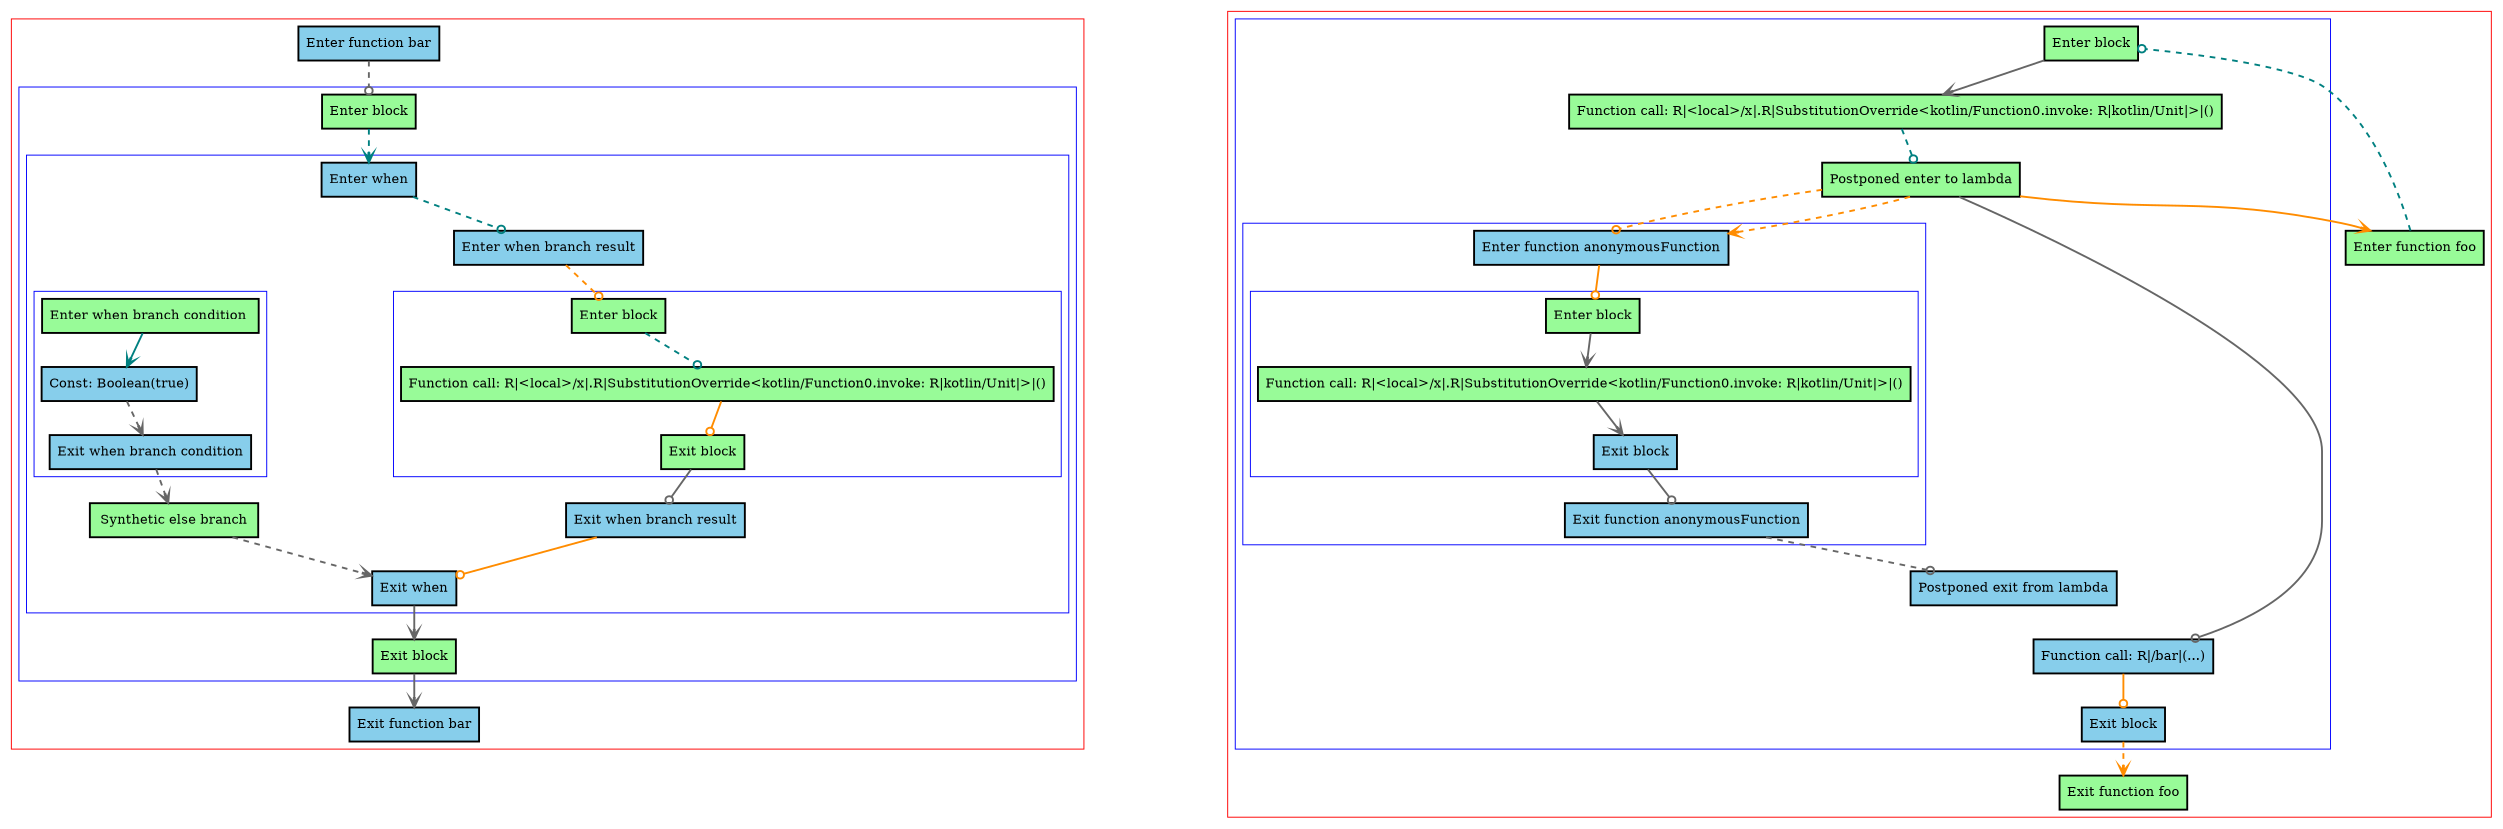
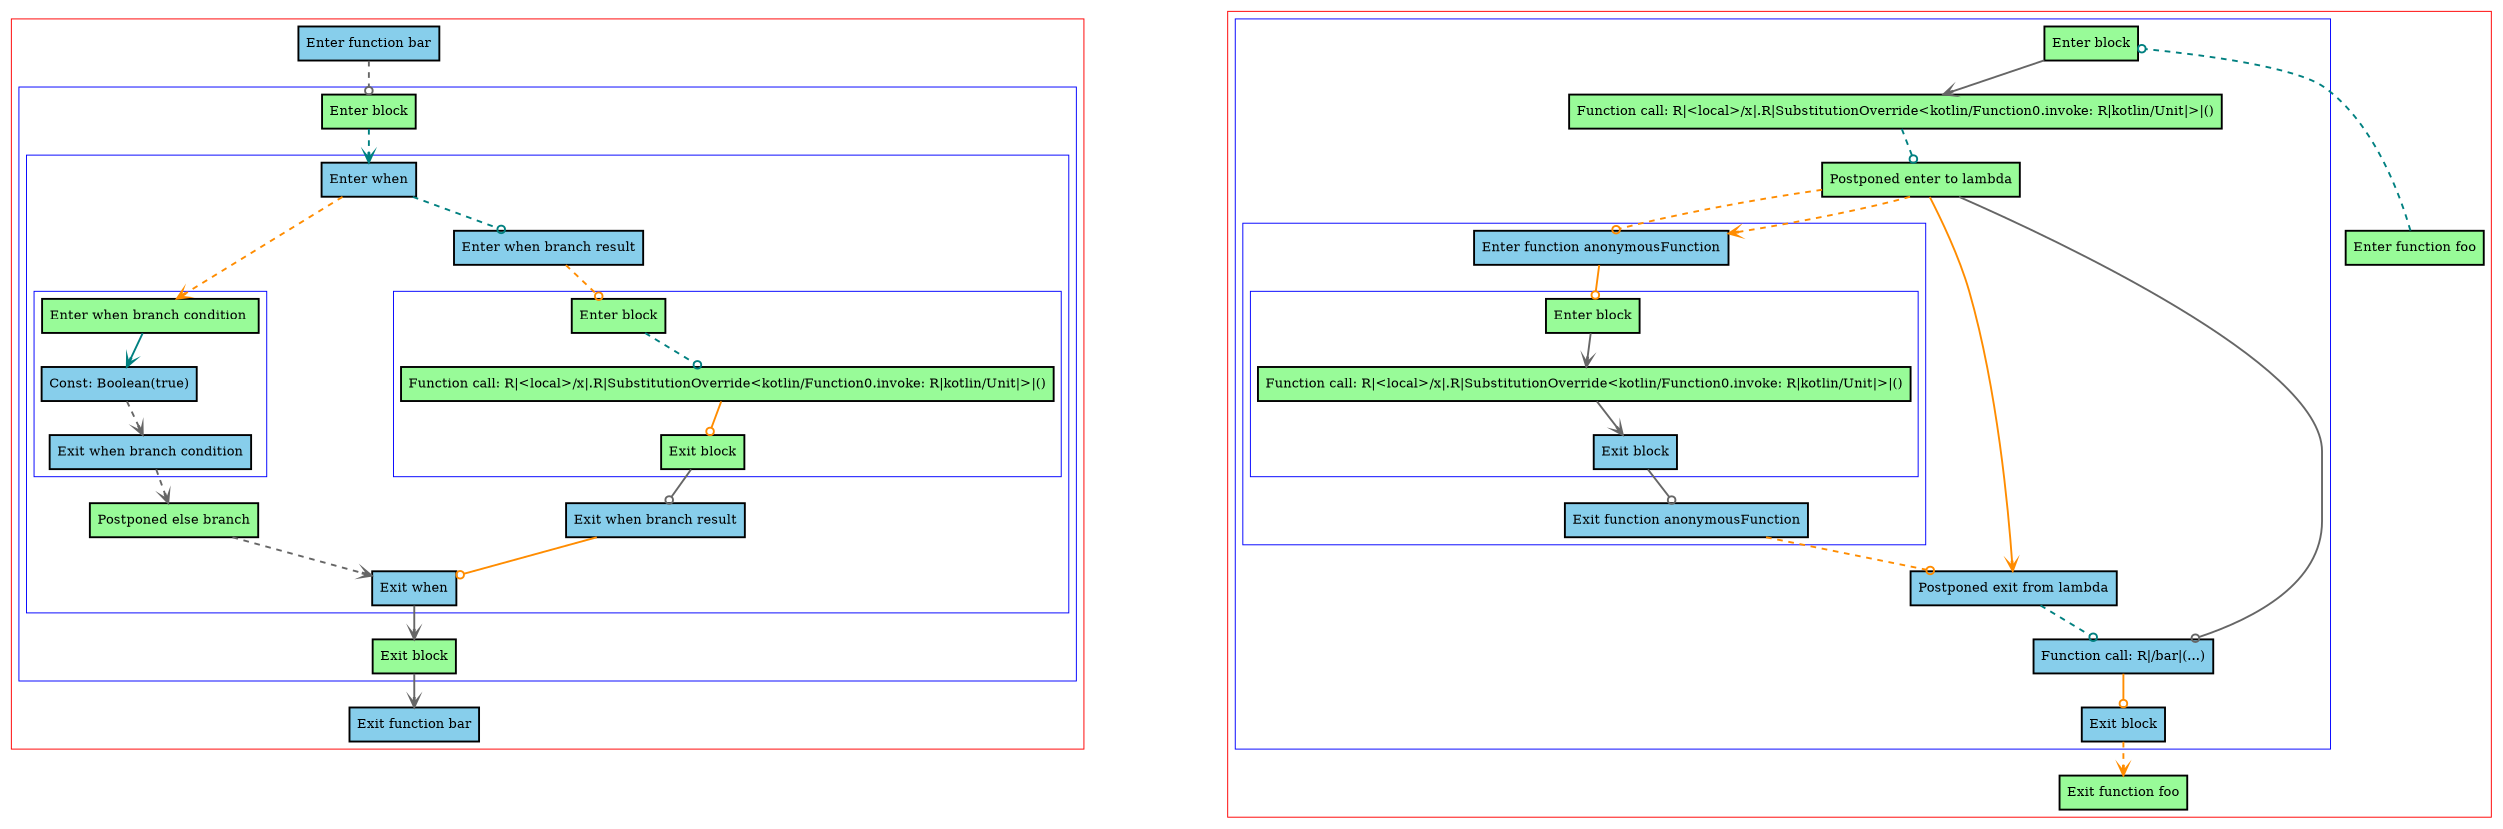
(2191, 206) -> (1989, 375)
none -> (264, 245)
(174, 520) -> (174, 520)
(1846, 553) -> (1846, 553)
none -> (2065, 620)
